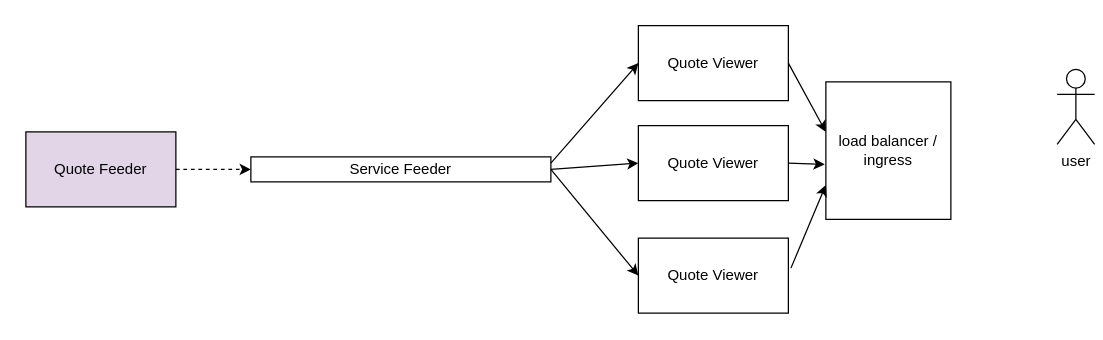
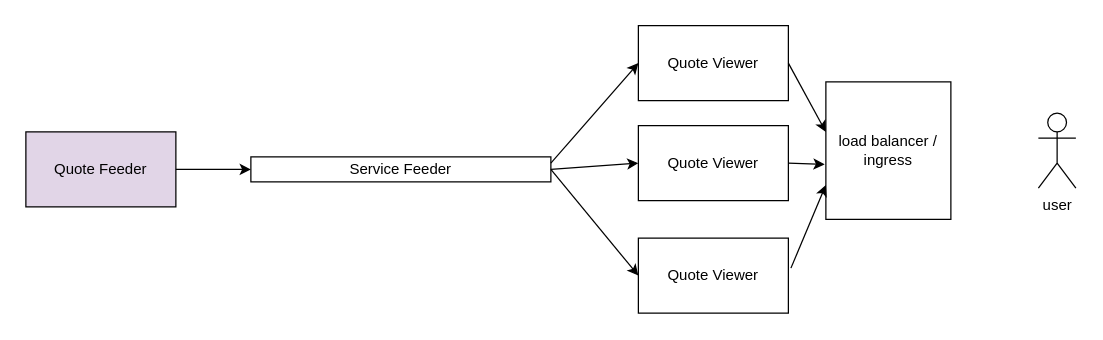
(1076, 107) -> (1057, 151)
(210, 169) -> (210, 169)
